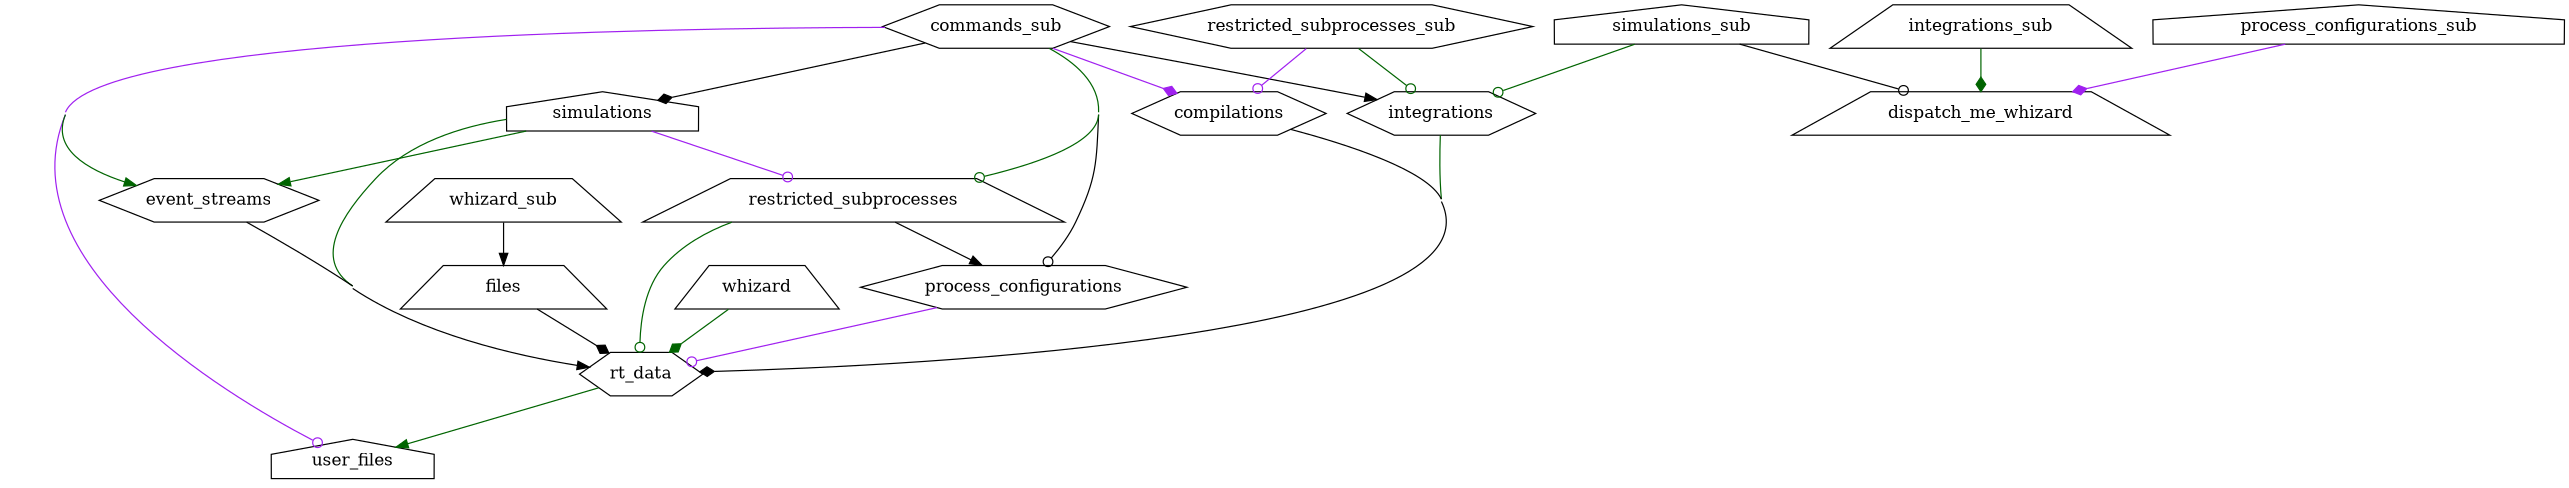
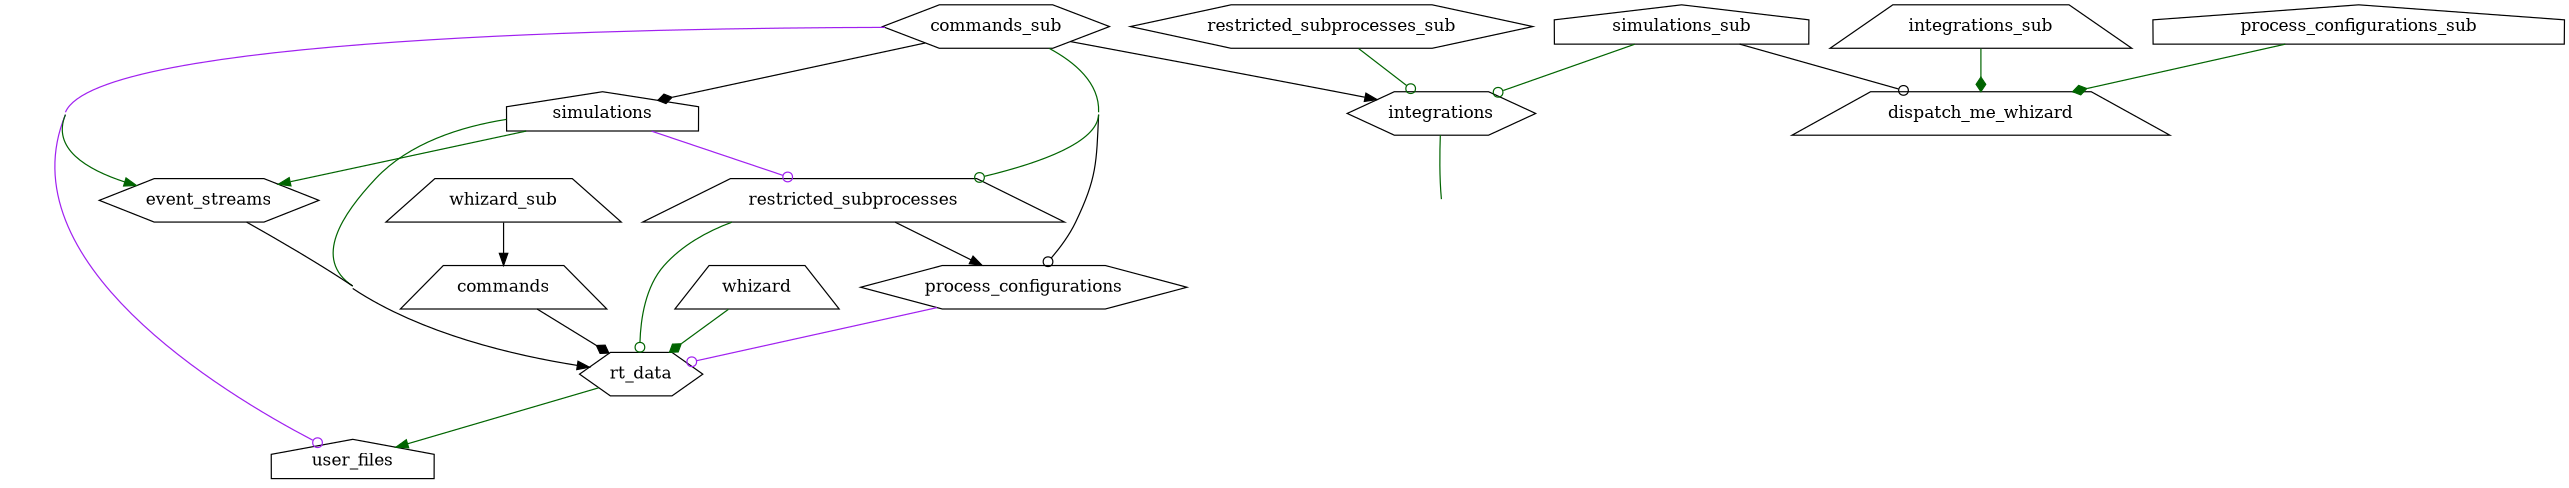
(2186, 66) -> (2186, 66)
(1229, 113) -> none
(504, 287) -> (504, 287)
